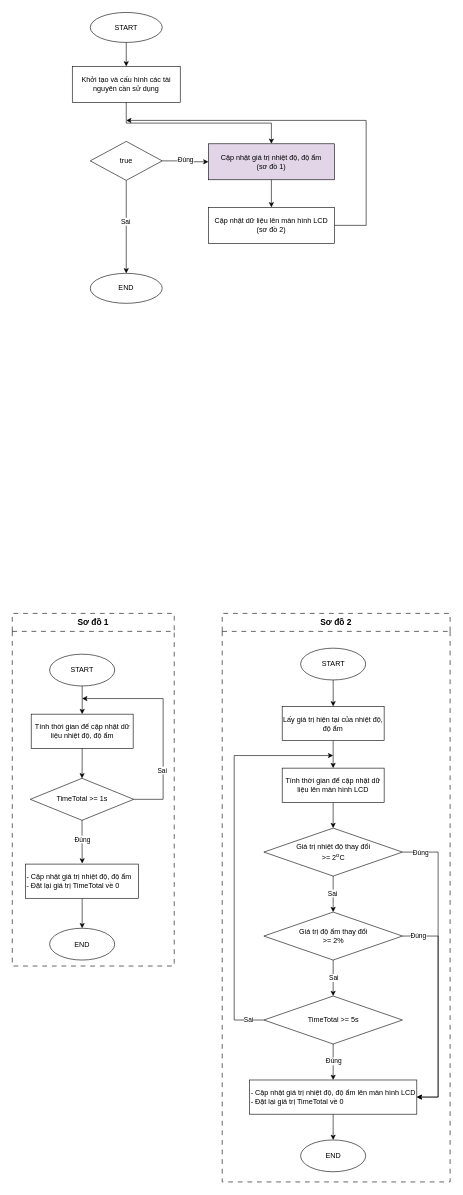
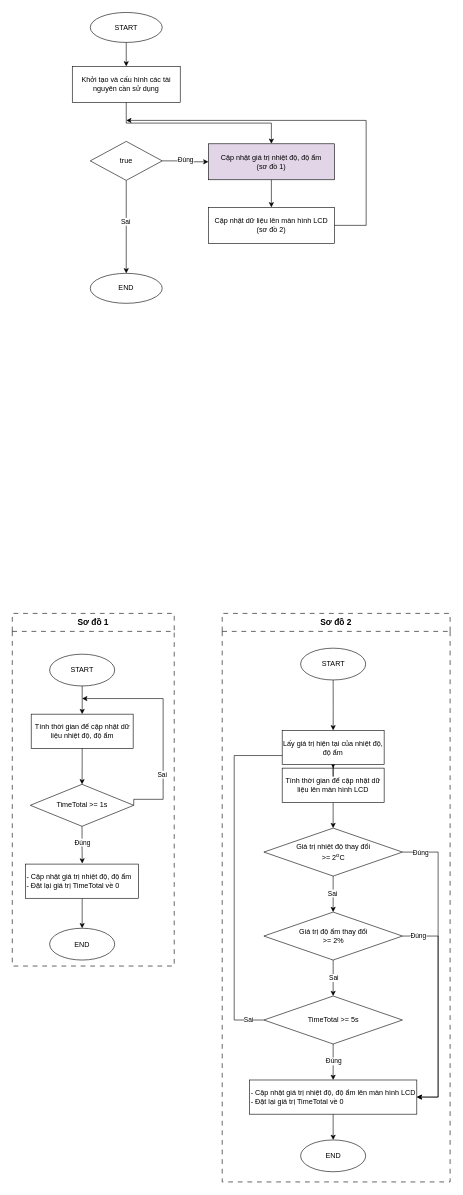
(333, 724) -> (333, 748)
(82, 800) -> (82, 806)
